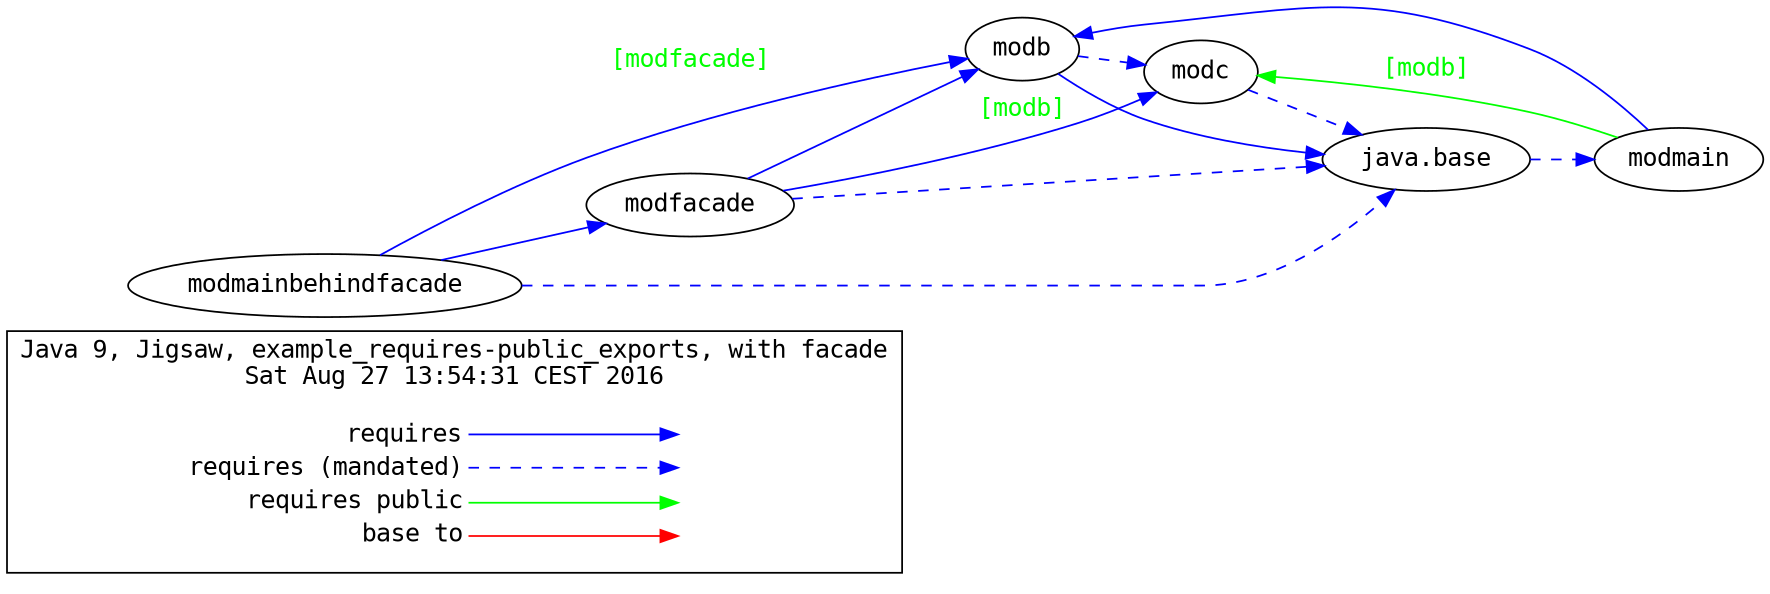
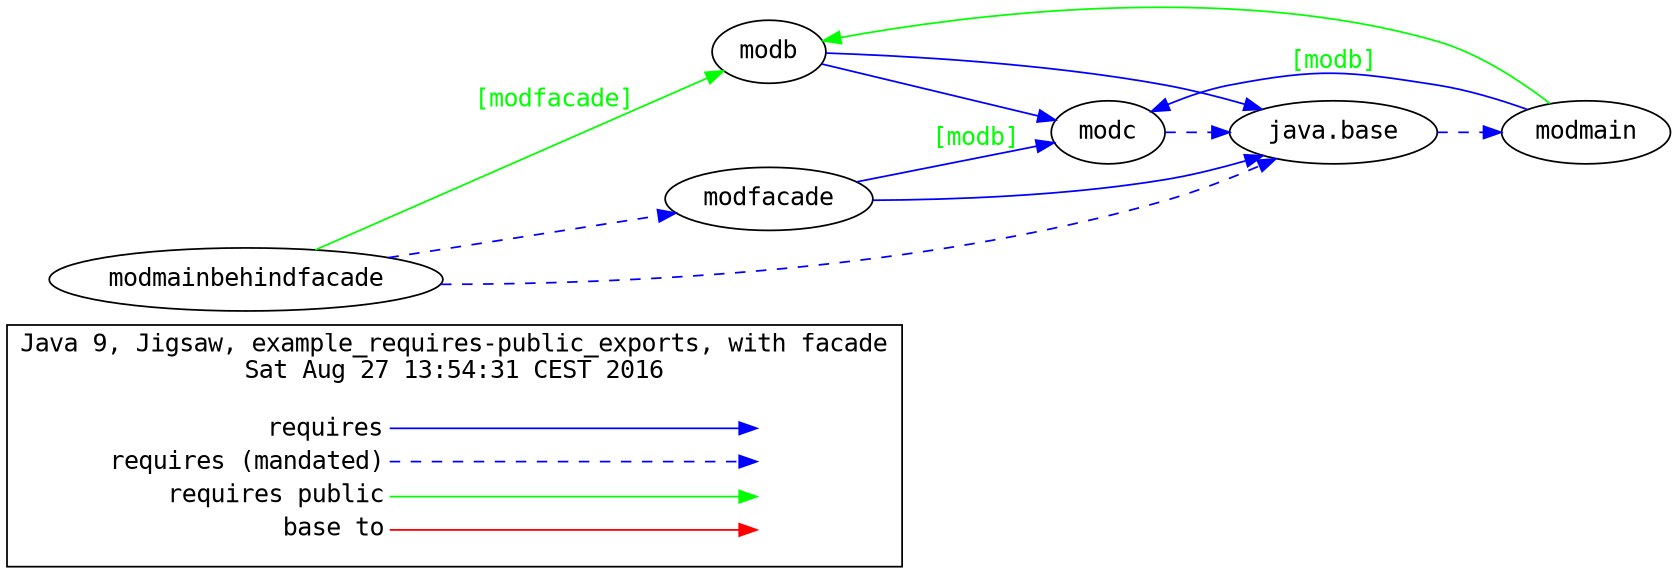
(1385, 10) -> (1204, 8)
(1103, 59) -> (930, 90)
(1448, 97) -> (1348, 74)
(855, 128) -> none
(656, 134) -> (511, 164)
(1049, 183) -> (1061, 192)
(515, 244) -> (523, 237)
